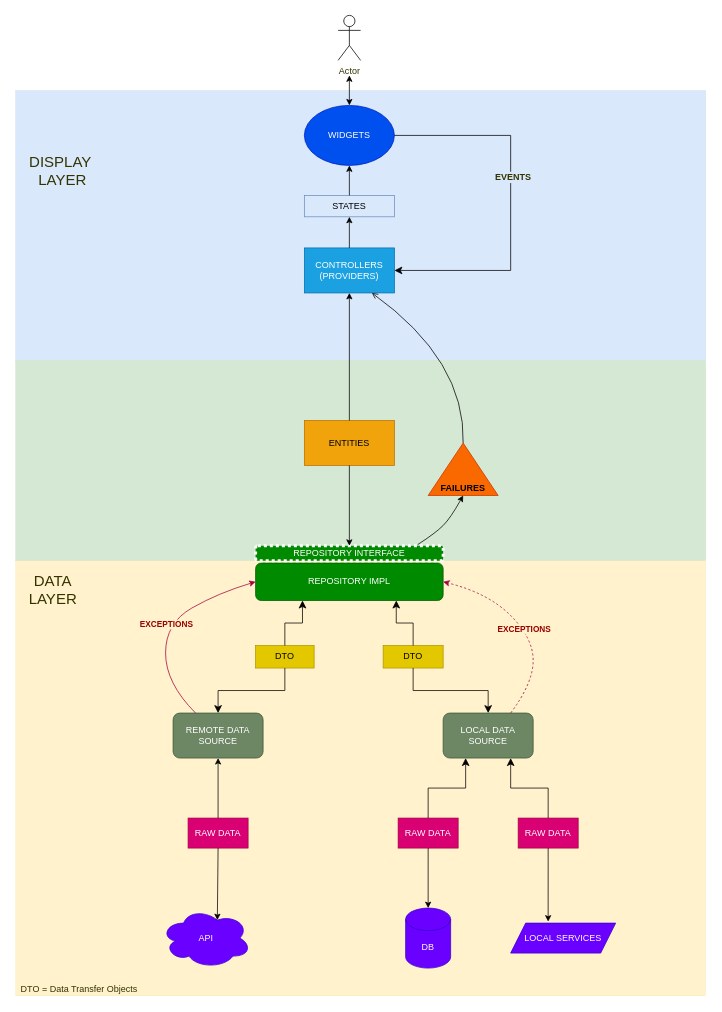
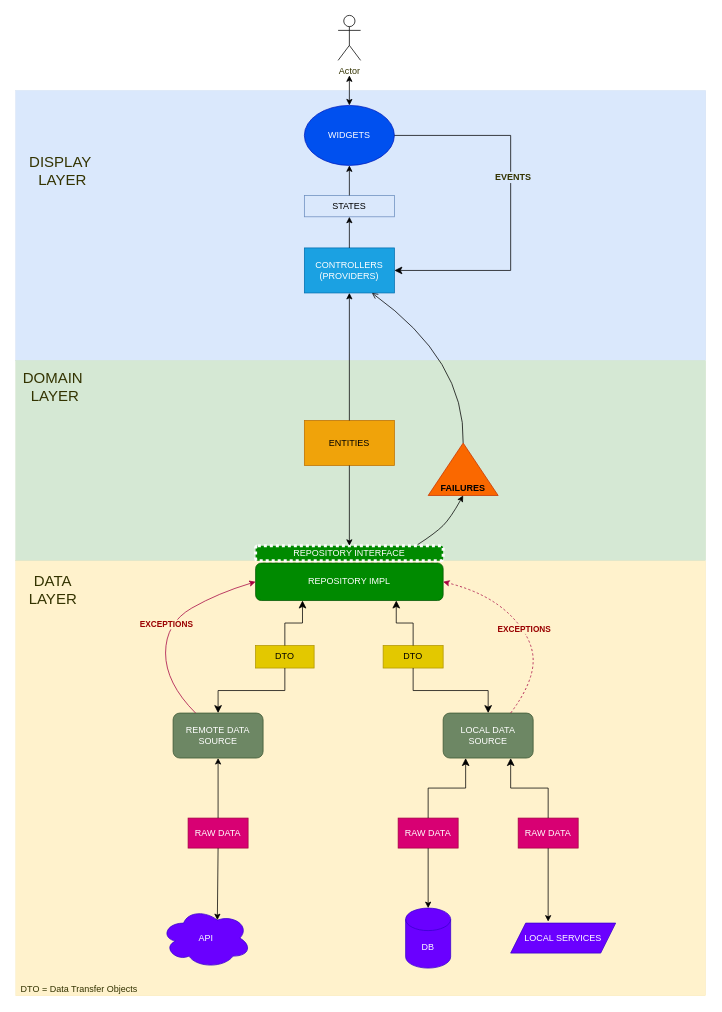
none -> (53, 387)
